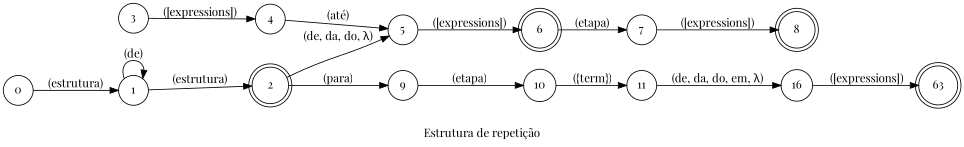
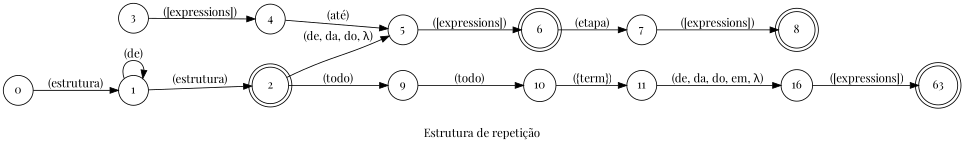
(338, 79) -> (338, 79)
(470, 79) -> (470, 79)
